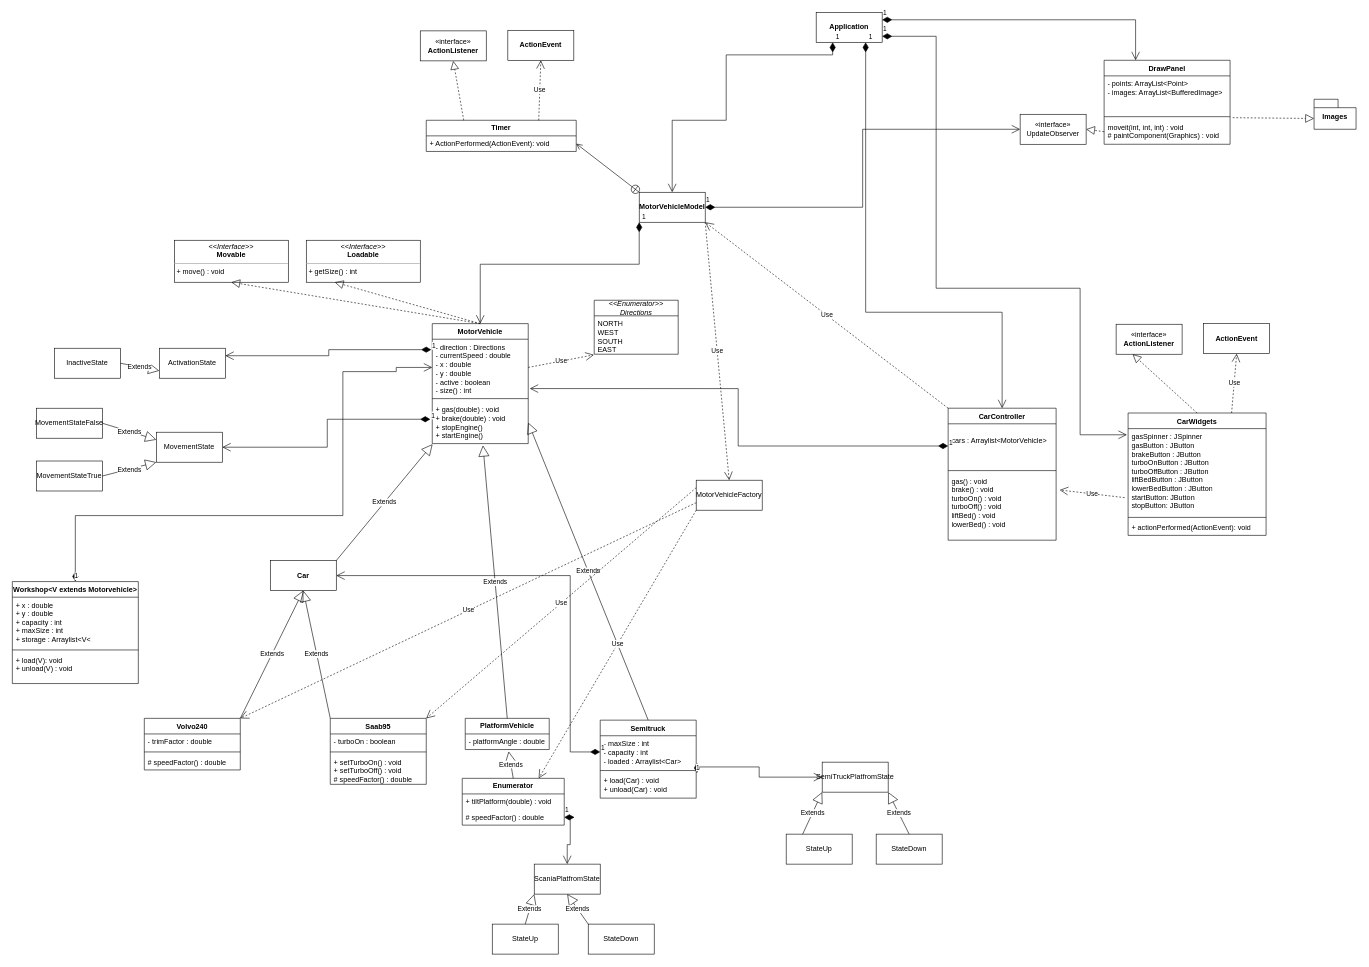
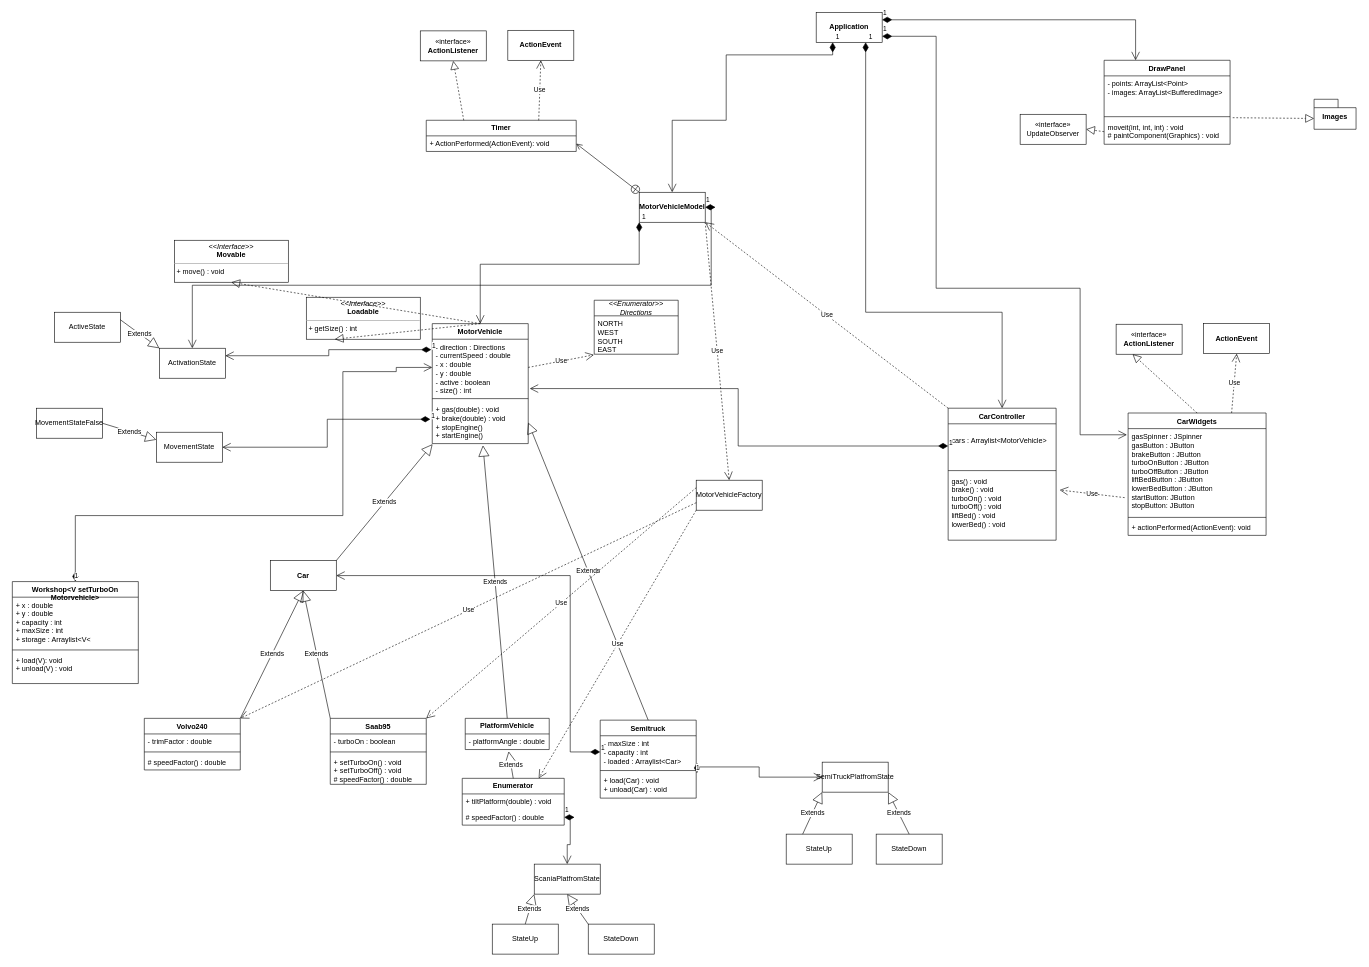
(863, 164) -> (530, 285)
(363, 261) -> (363, 318)
none -> (87, 327)
none -> (135, 331)
(87, 363) -> none
(134, 366) -> none
(124, 471) -> none
(69, 476) -> none
(75, 590) -> (75, 595)
